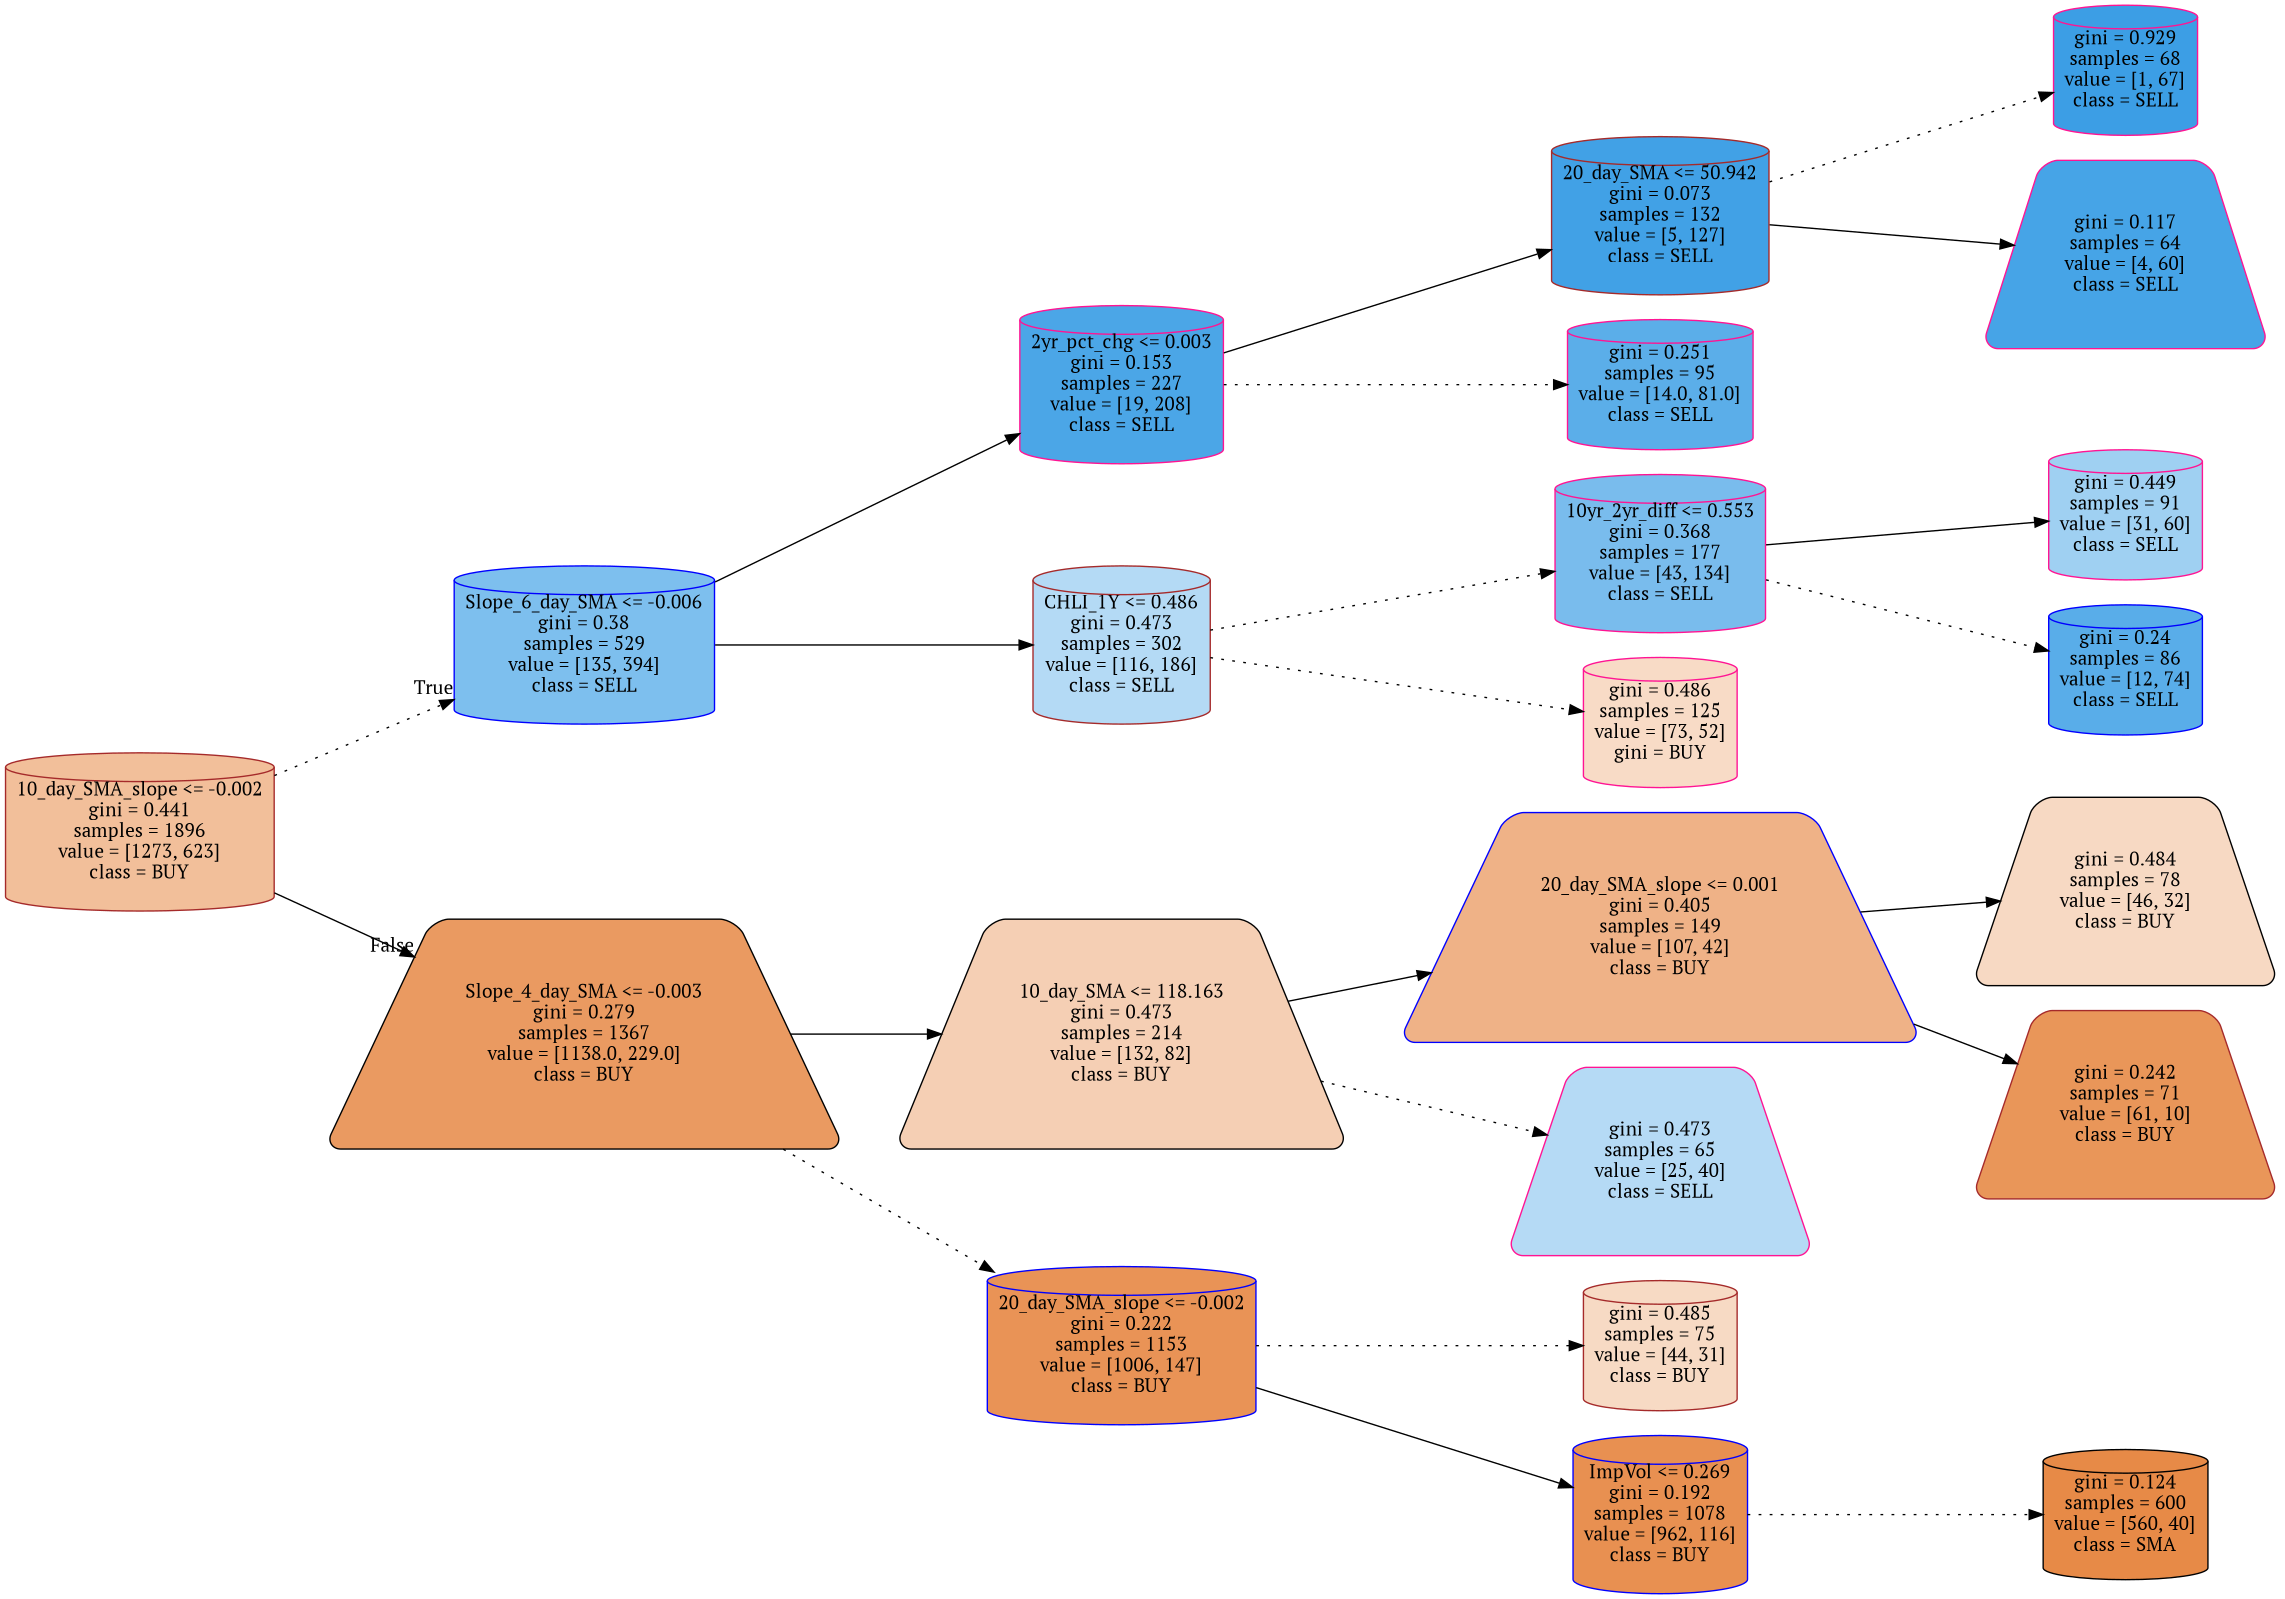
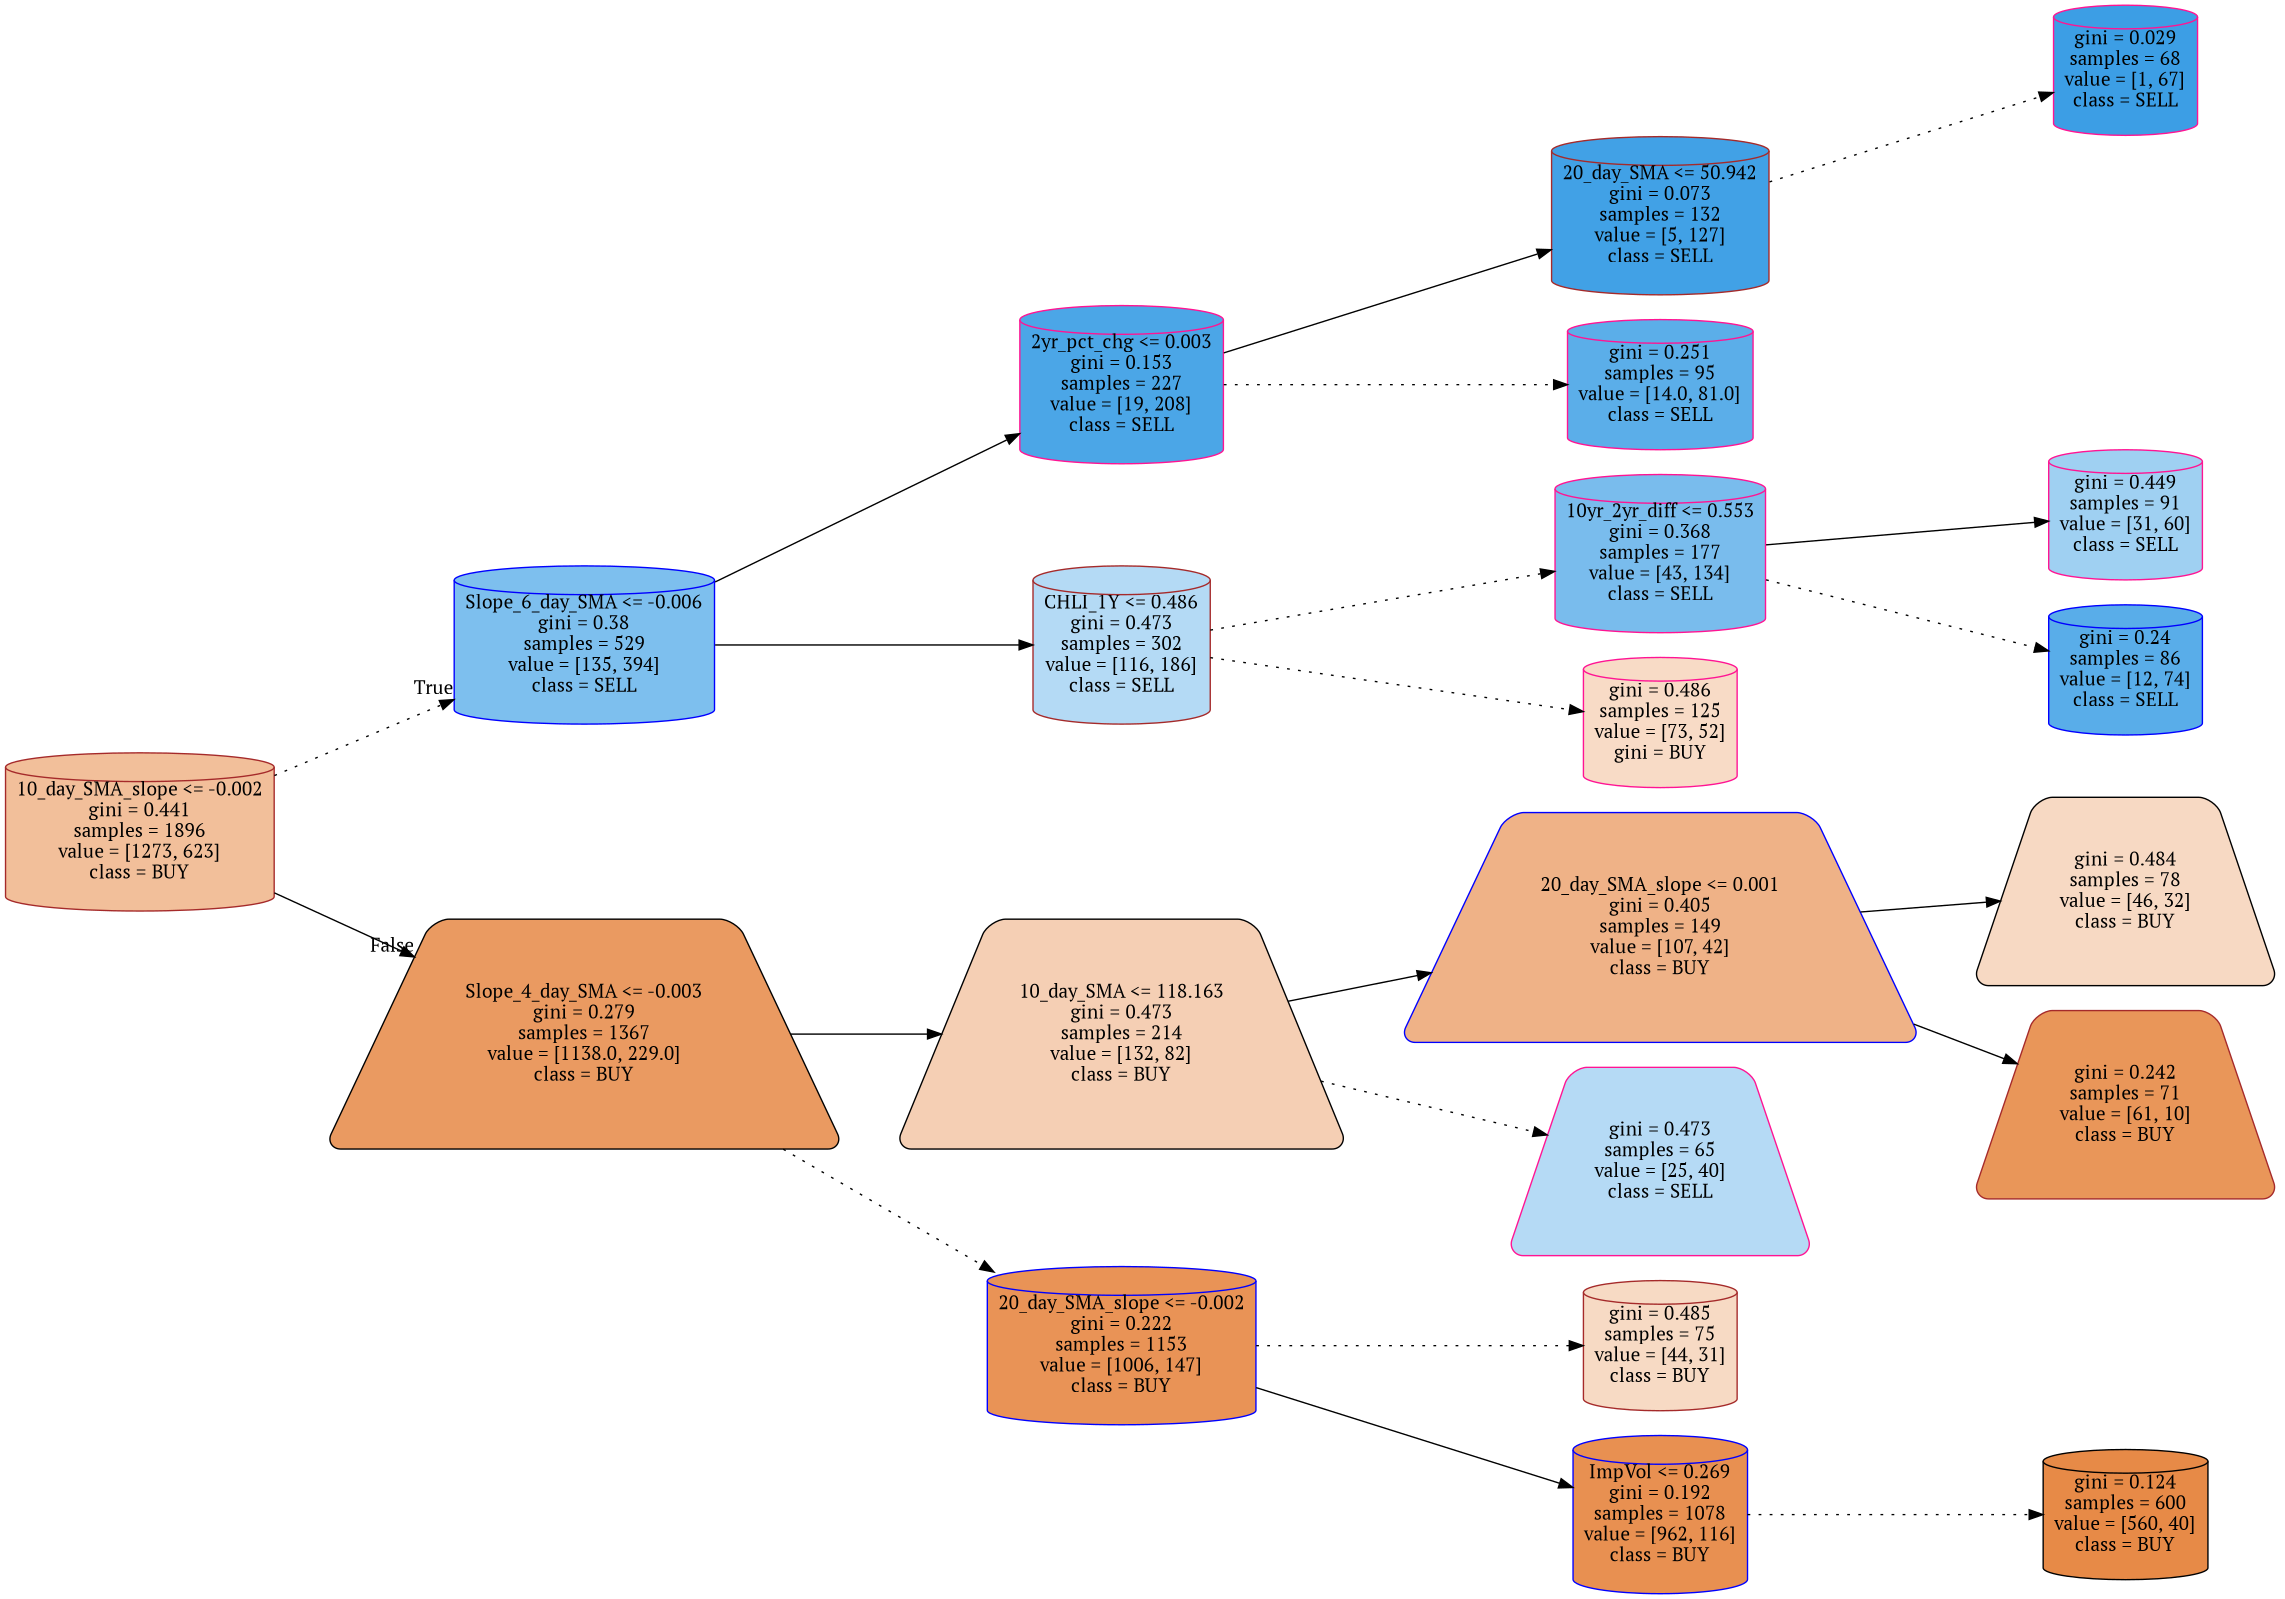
(2126, 70) -> (2126, 70)
(2126, 255) -> none
(2126, 1515) -> (2126, 1515)
